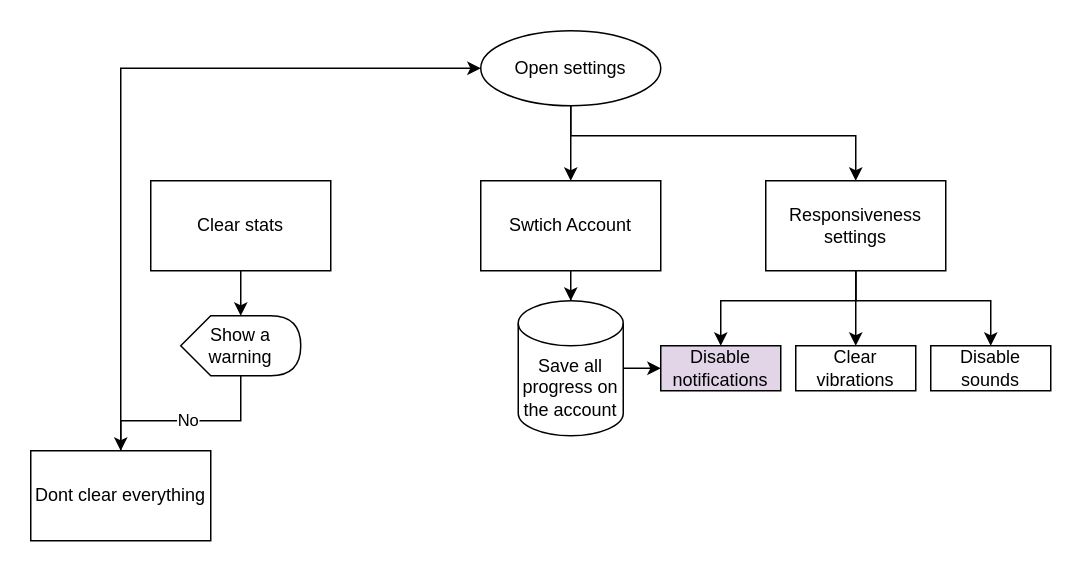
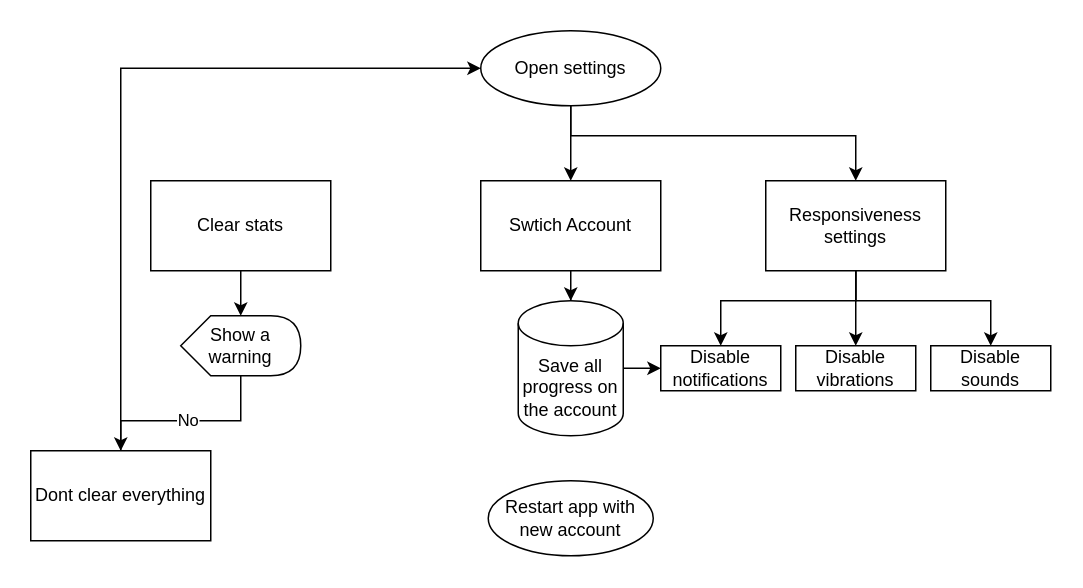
(721, 368) -> (721, 368)
(856, 368) -> (856, 368)
none -> (571, 518)
